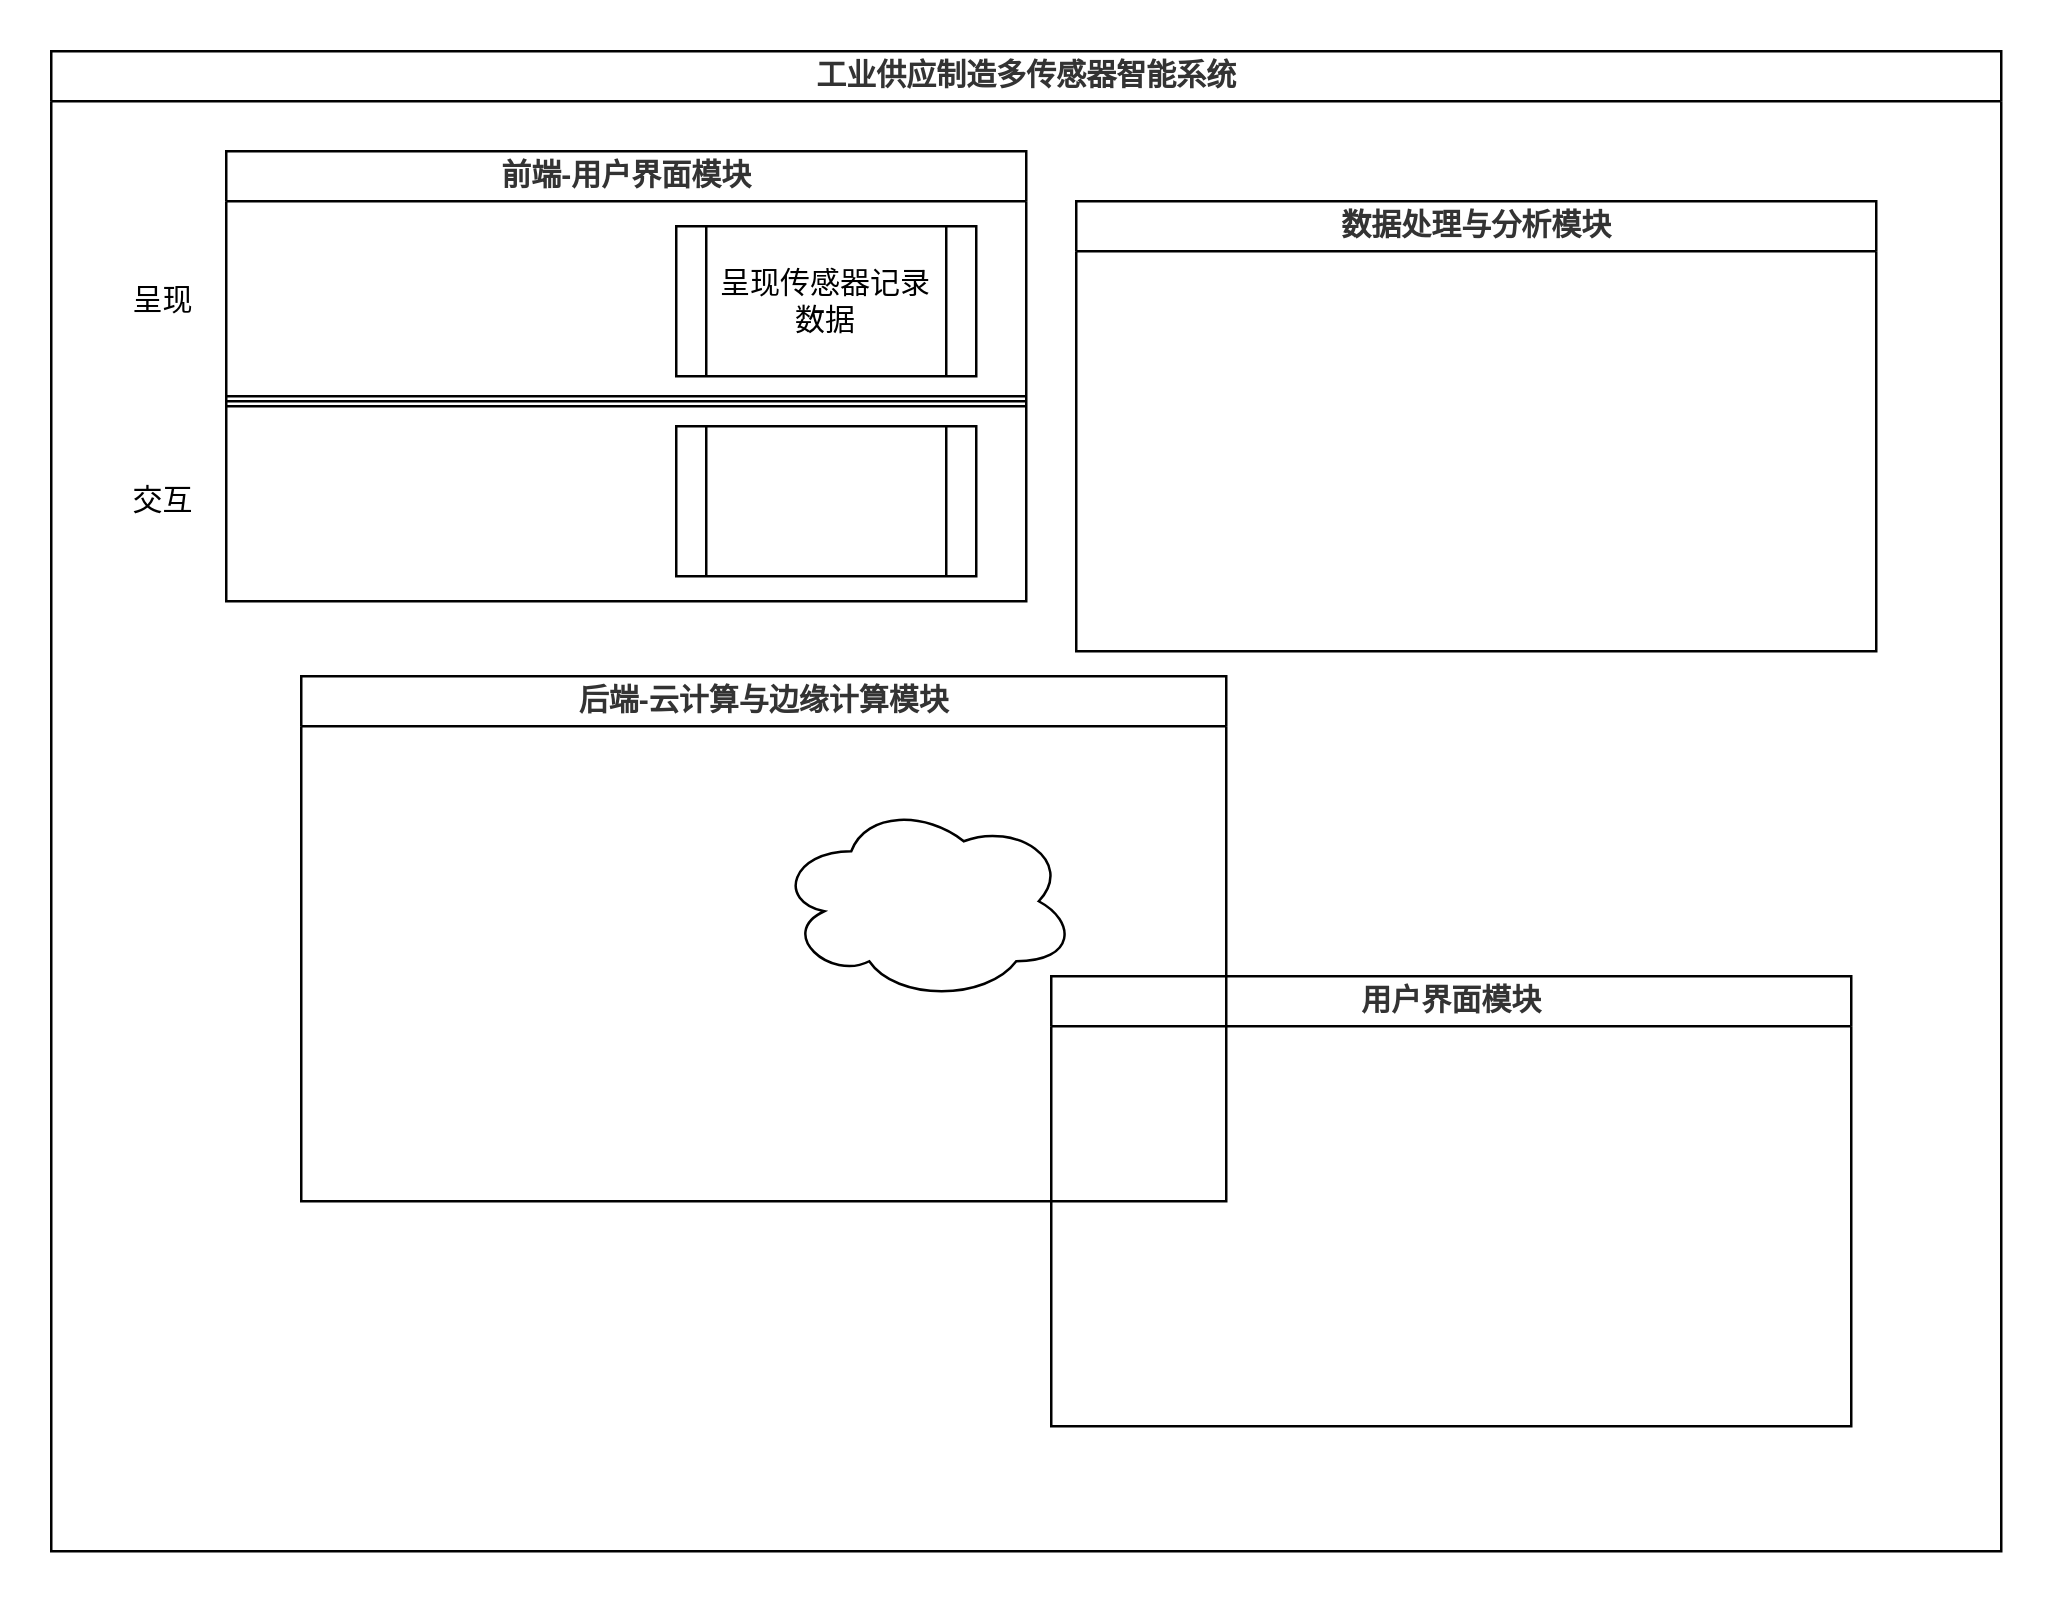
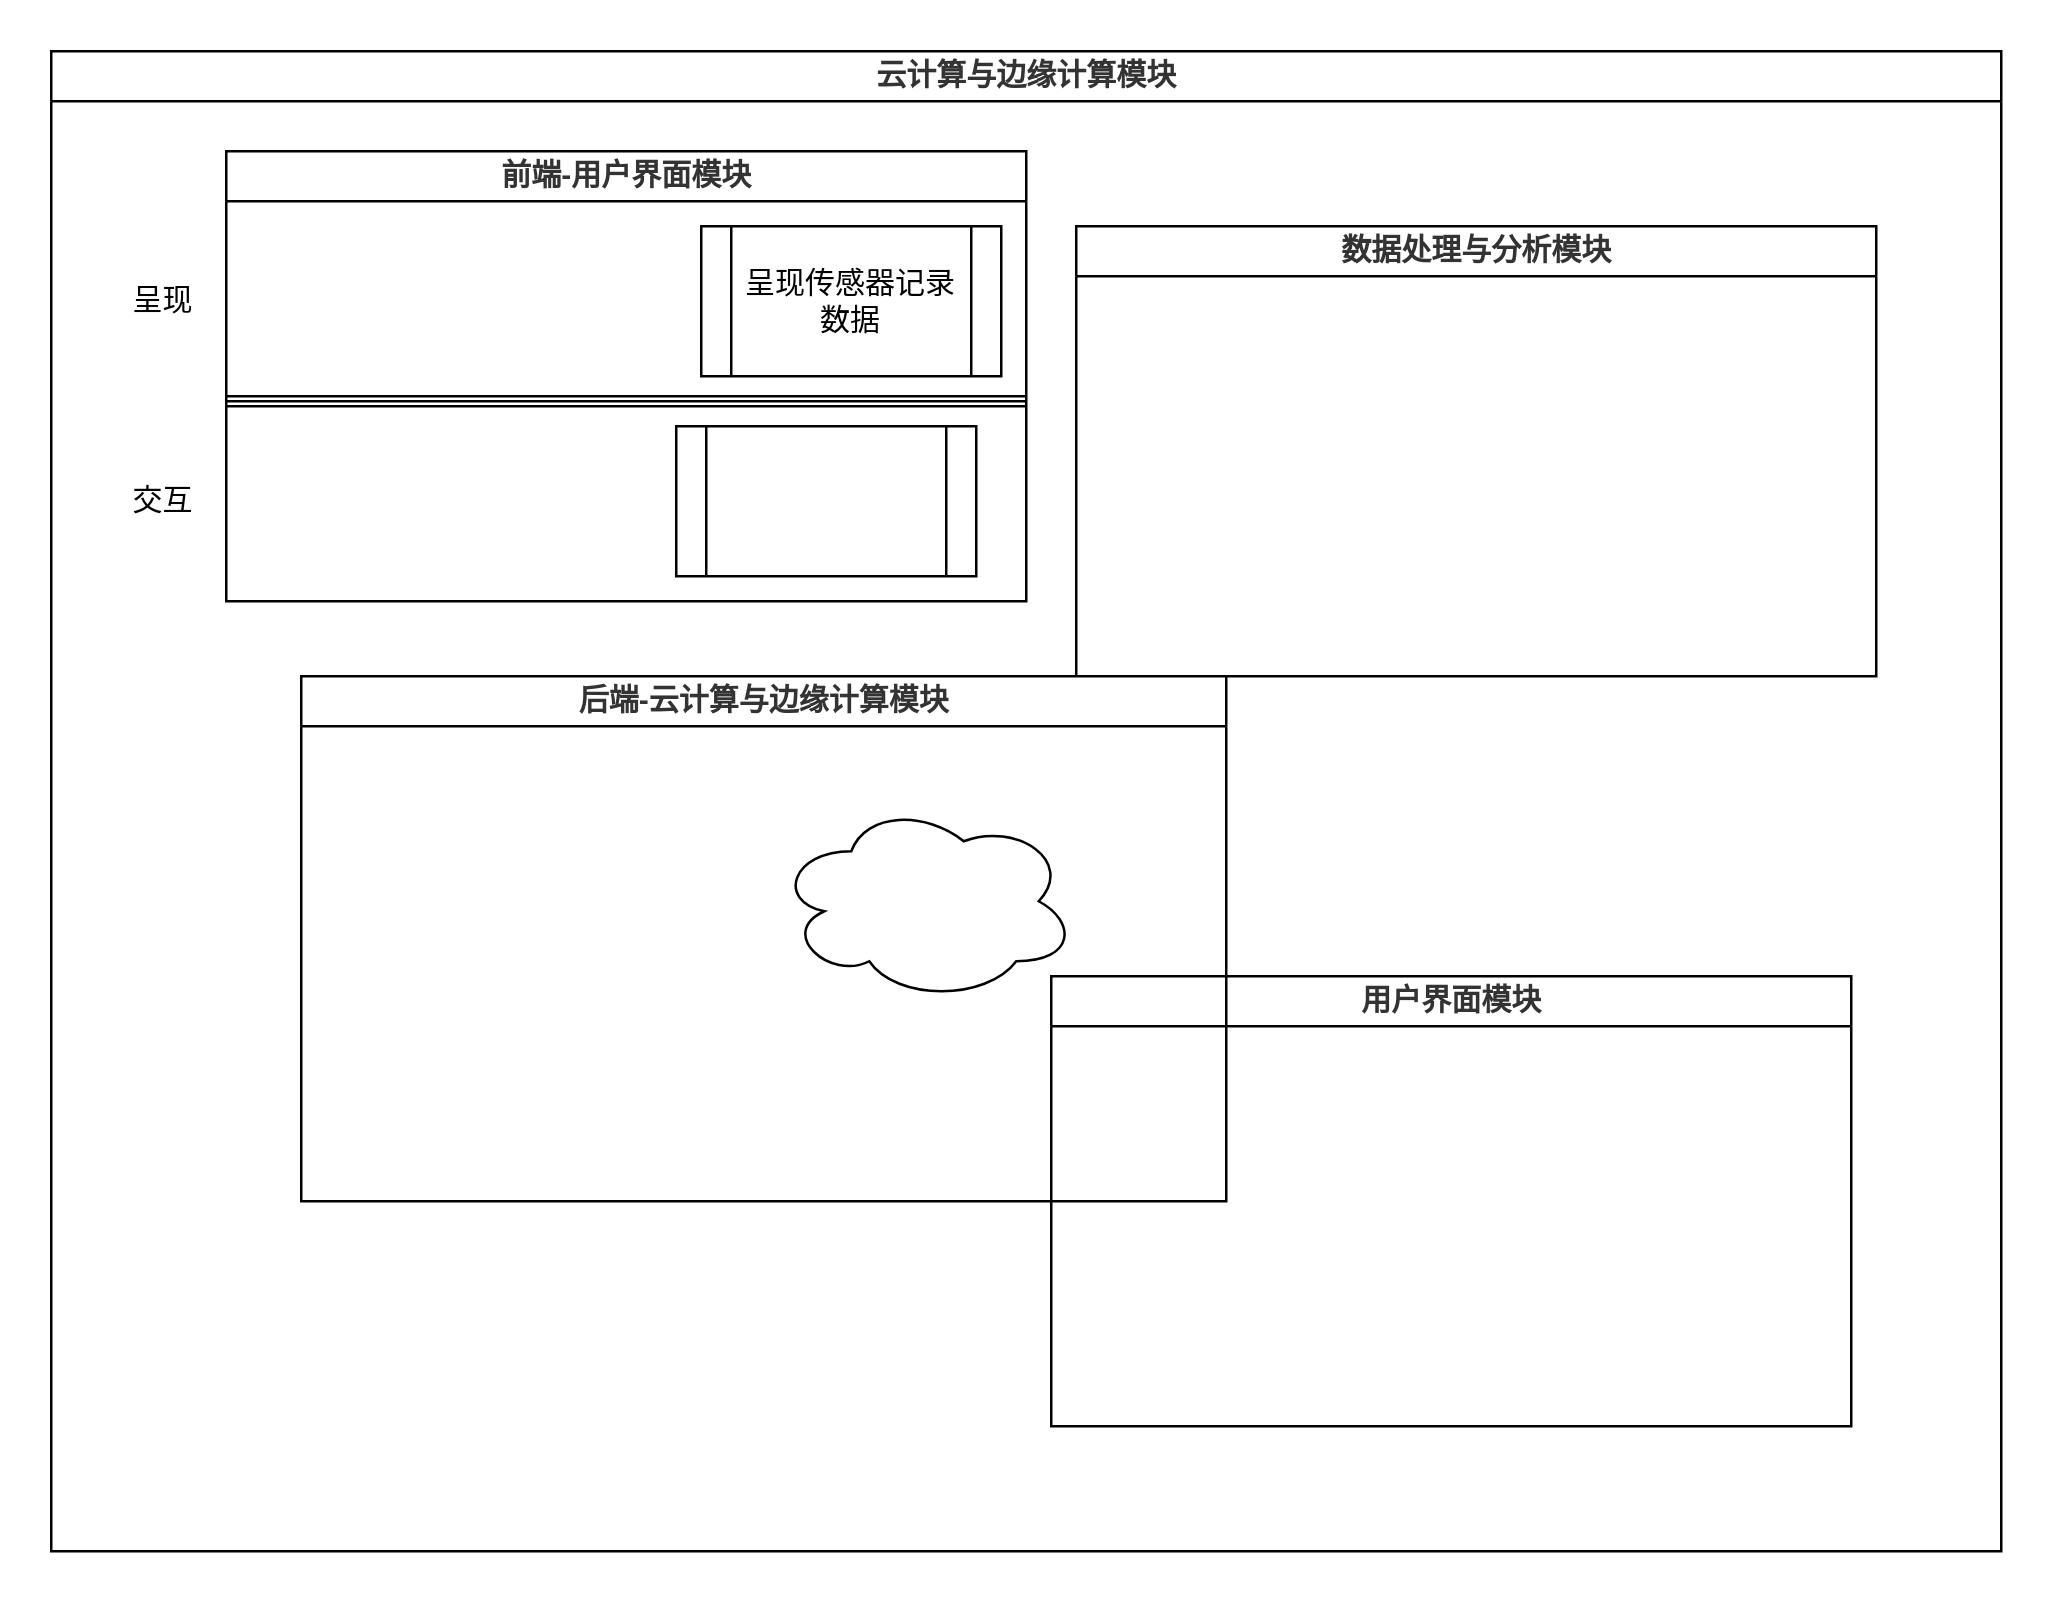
(1028, 76) -> (1028, 76)
(826, 301) -> (851, 301)
(1476, 426) -> (1476, 451)
